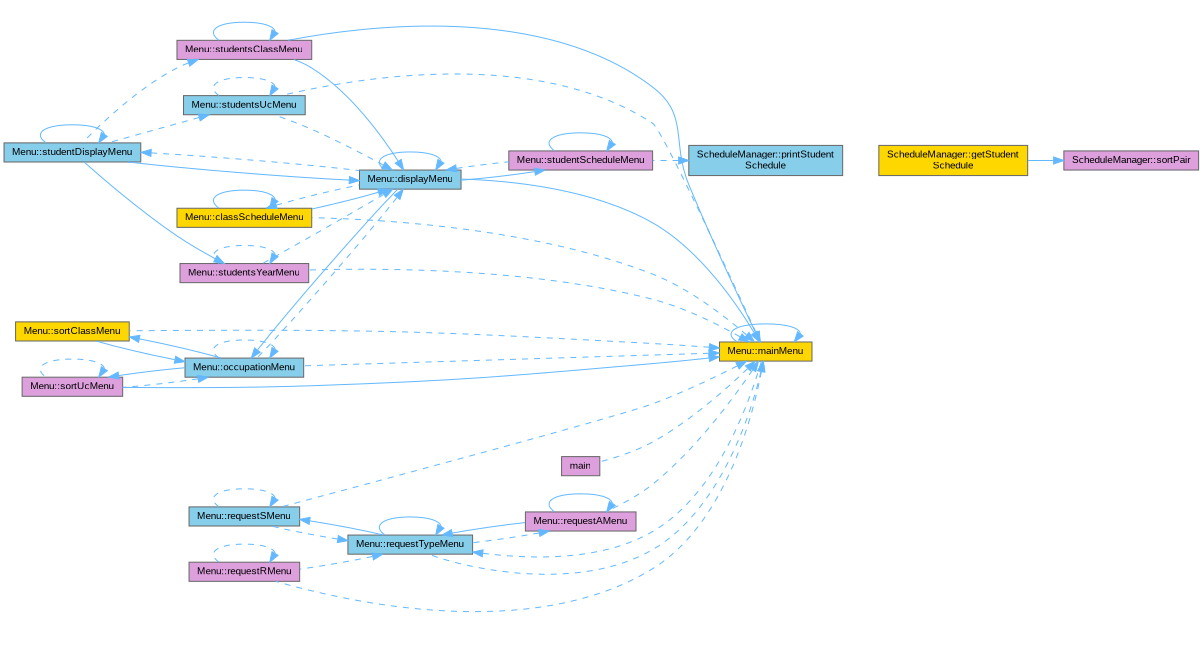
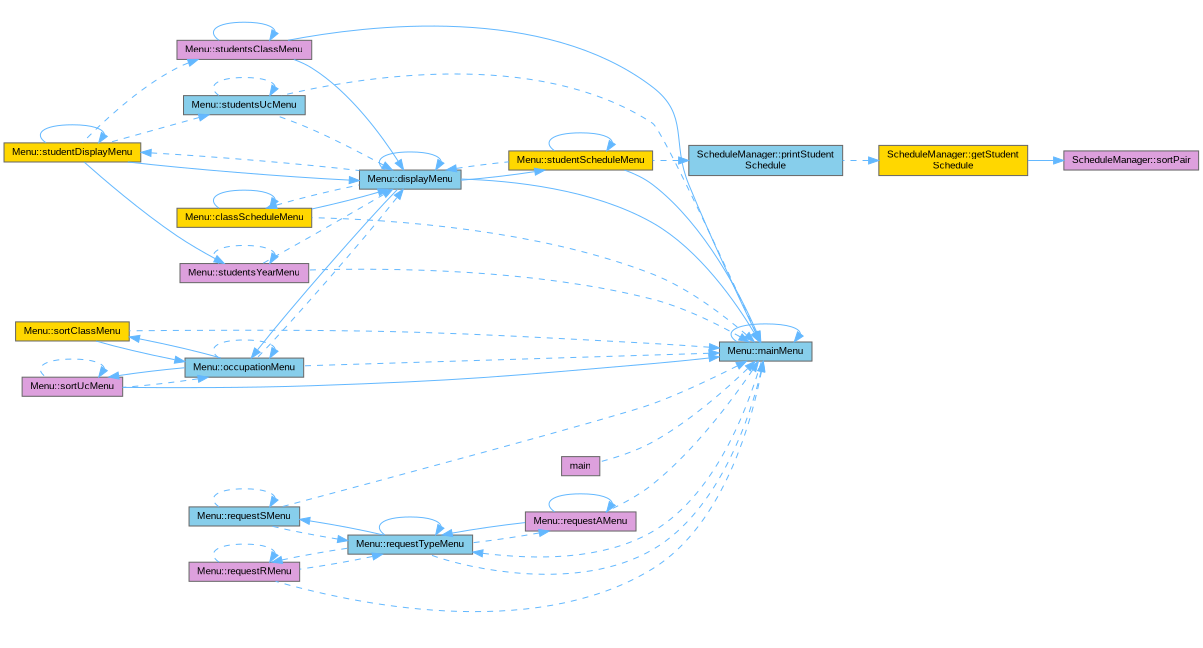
(72, 152) -> (72, 152)
(581, 160) -> (581, 160)
none -> (856, 160)
none -> (704, 239)
(766, 352) -> (766, 352)
none -> (315, 554)
